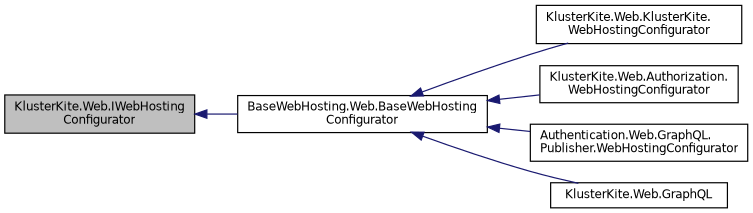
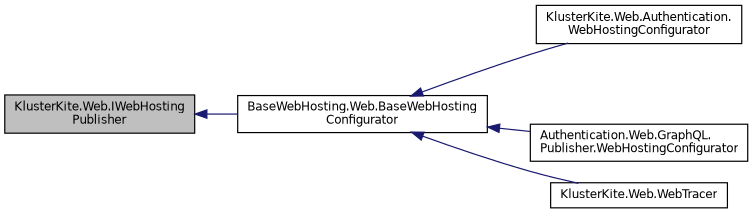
(639, 24) -> (639, 24)
(639, 84) -> none
(100, 114) -> (100, 114)
(639, 195) -> (639, 195)
